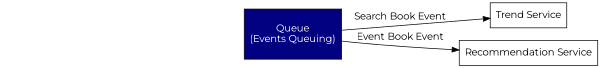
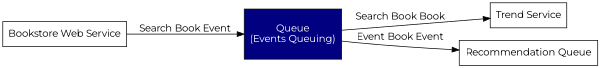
(400, 17) -> (400, 17)
none -> (65, 34)
(528, 53) -> (528, 53)
